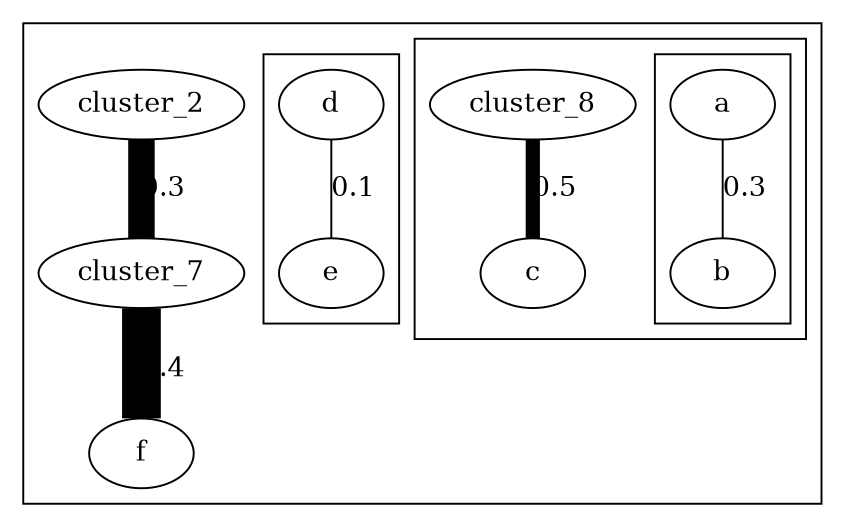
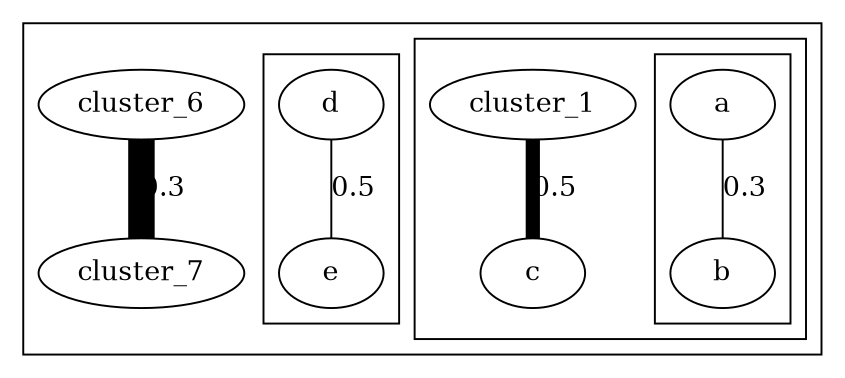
(141, 105) -> (141, 105)
(533, 105) -> (533, 105)
(354, 189) -> (354, 189)
(141, 453) -> none
